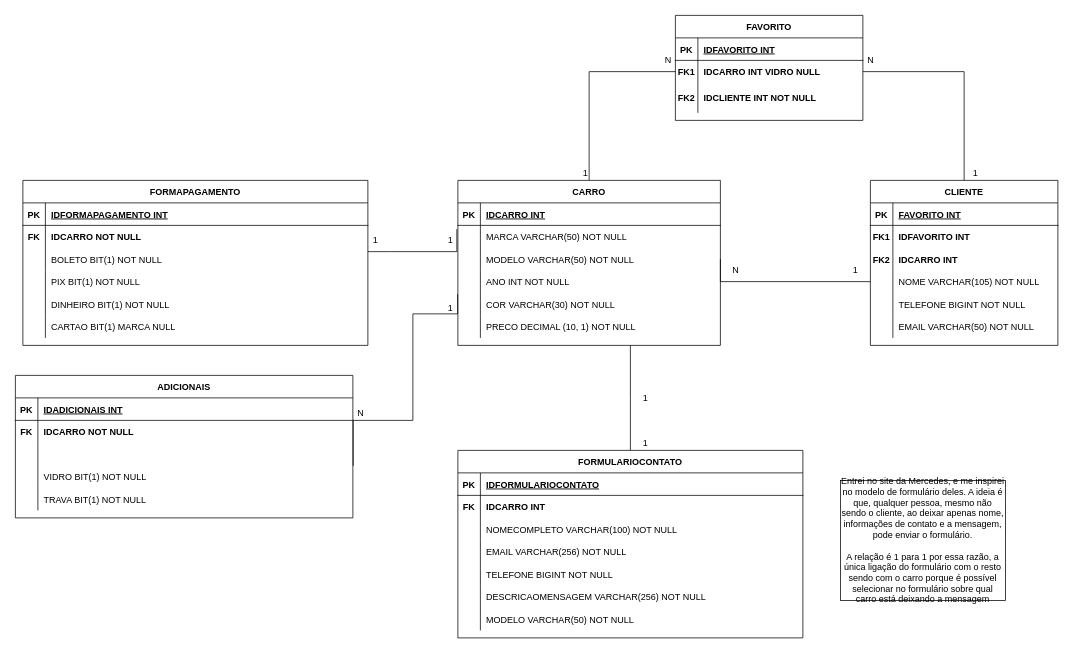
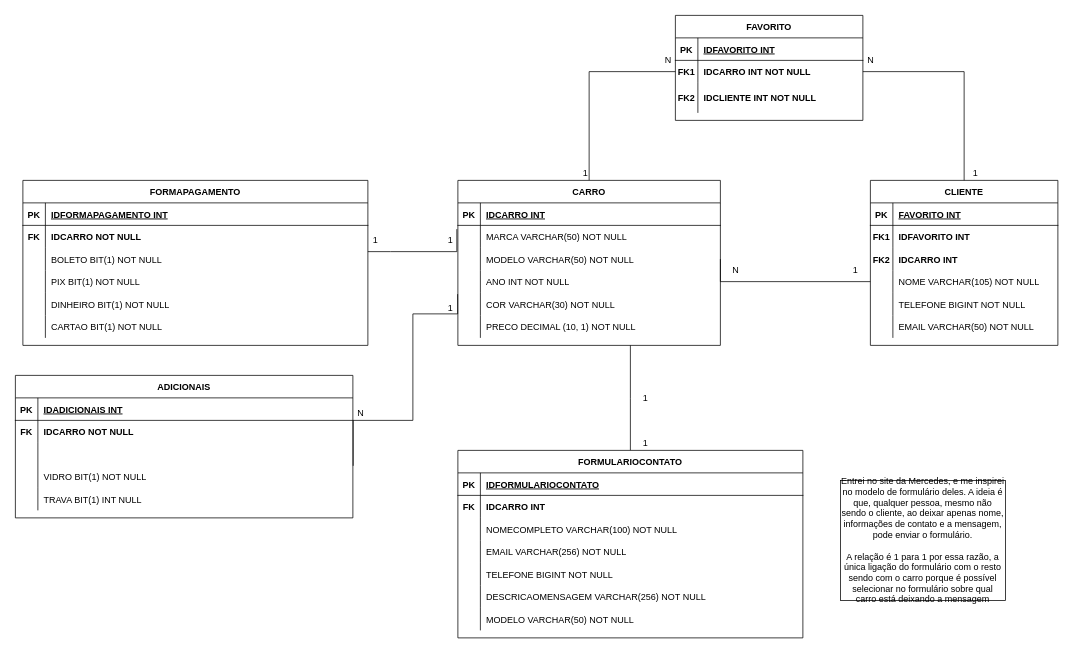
(755, 72) -> (750, 72)
(108, 327) -> (103, 327)
(93, 500) -> (93, 500)
